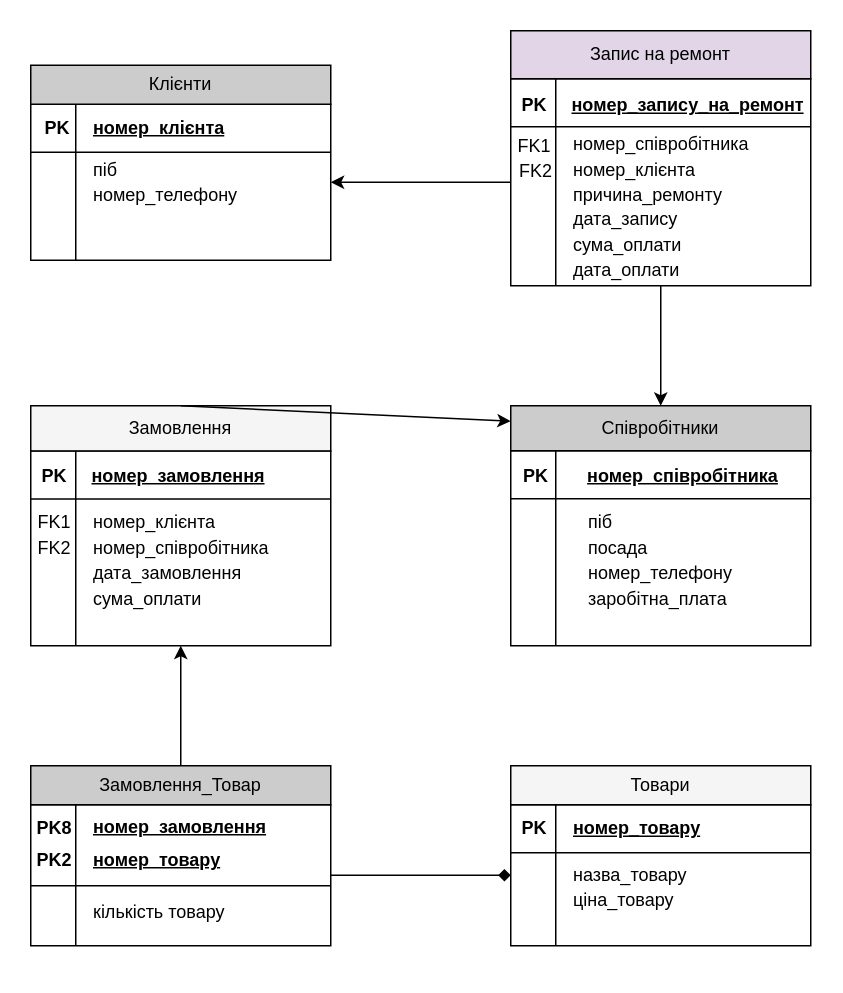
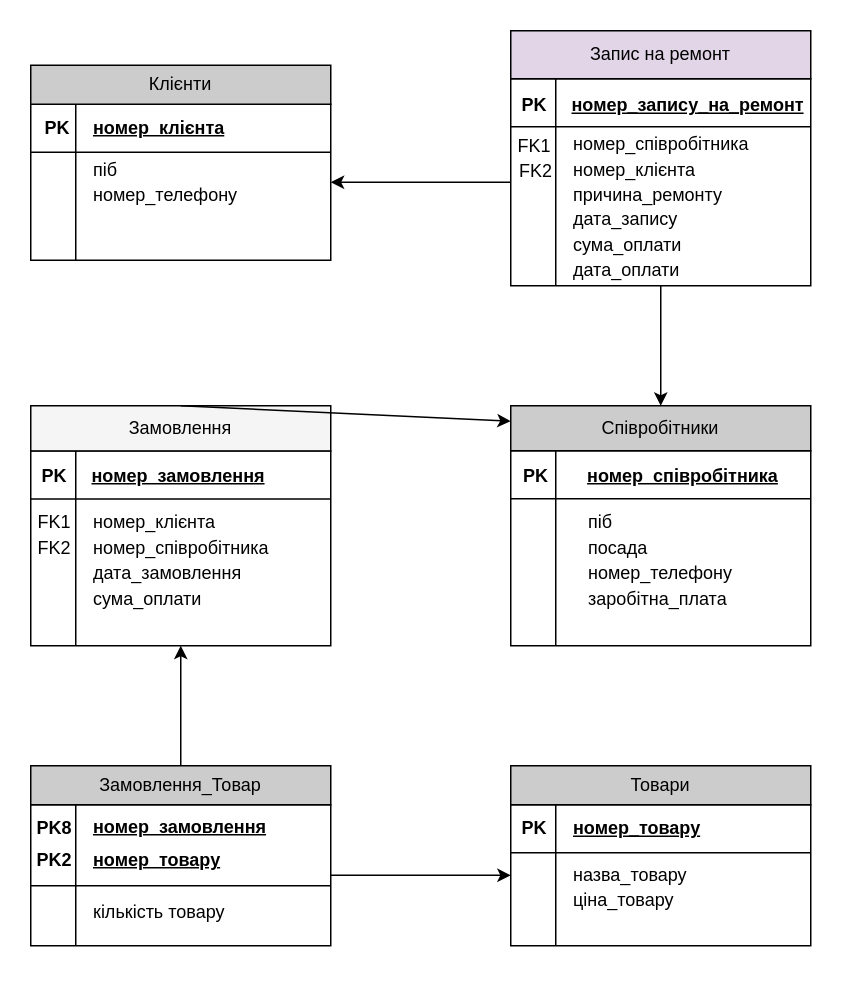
(661, 785) -> (661, 785)
(498, 875) -> (499, 875)
